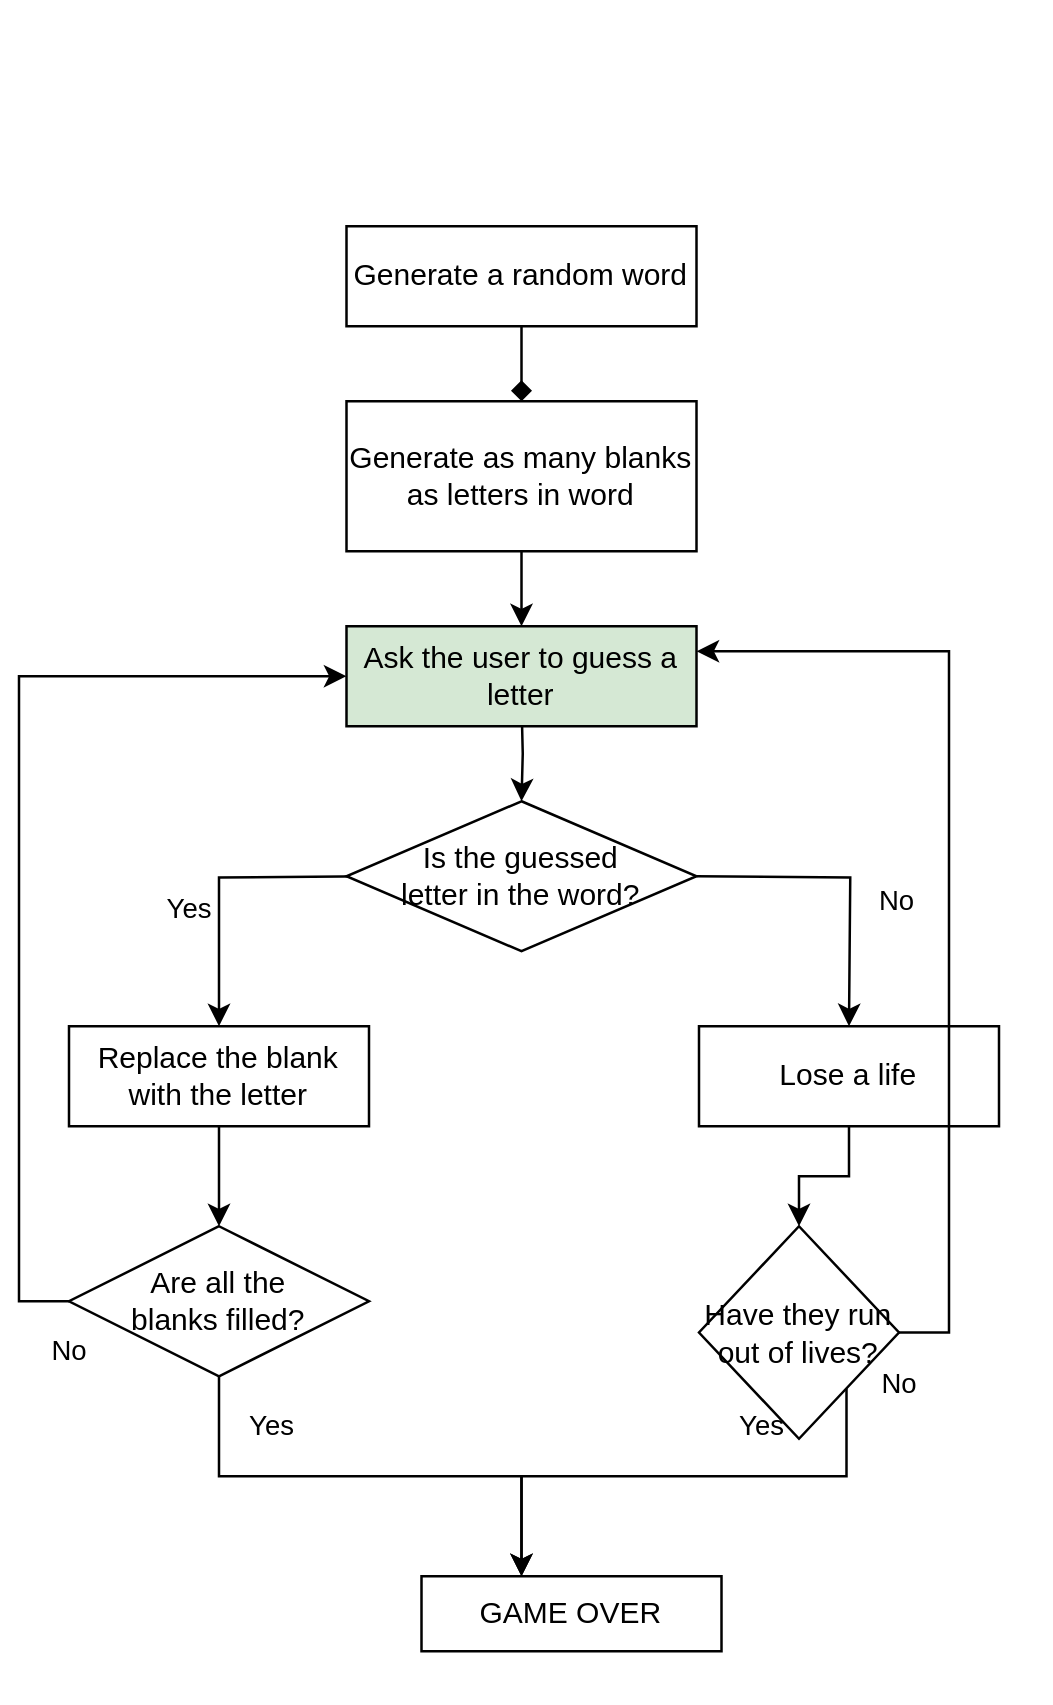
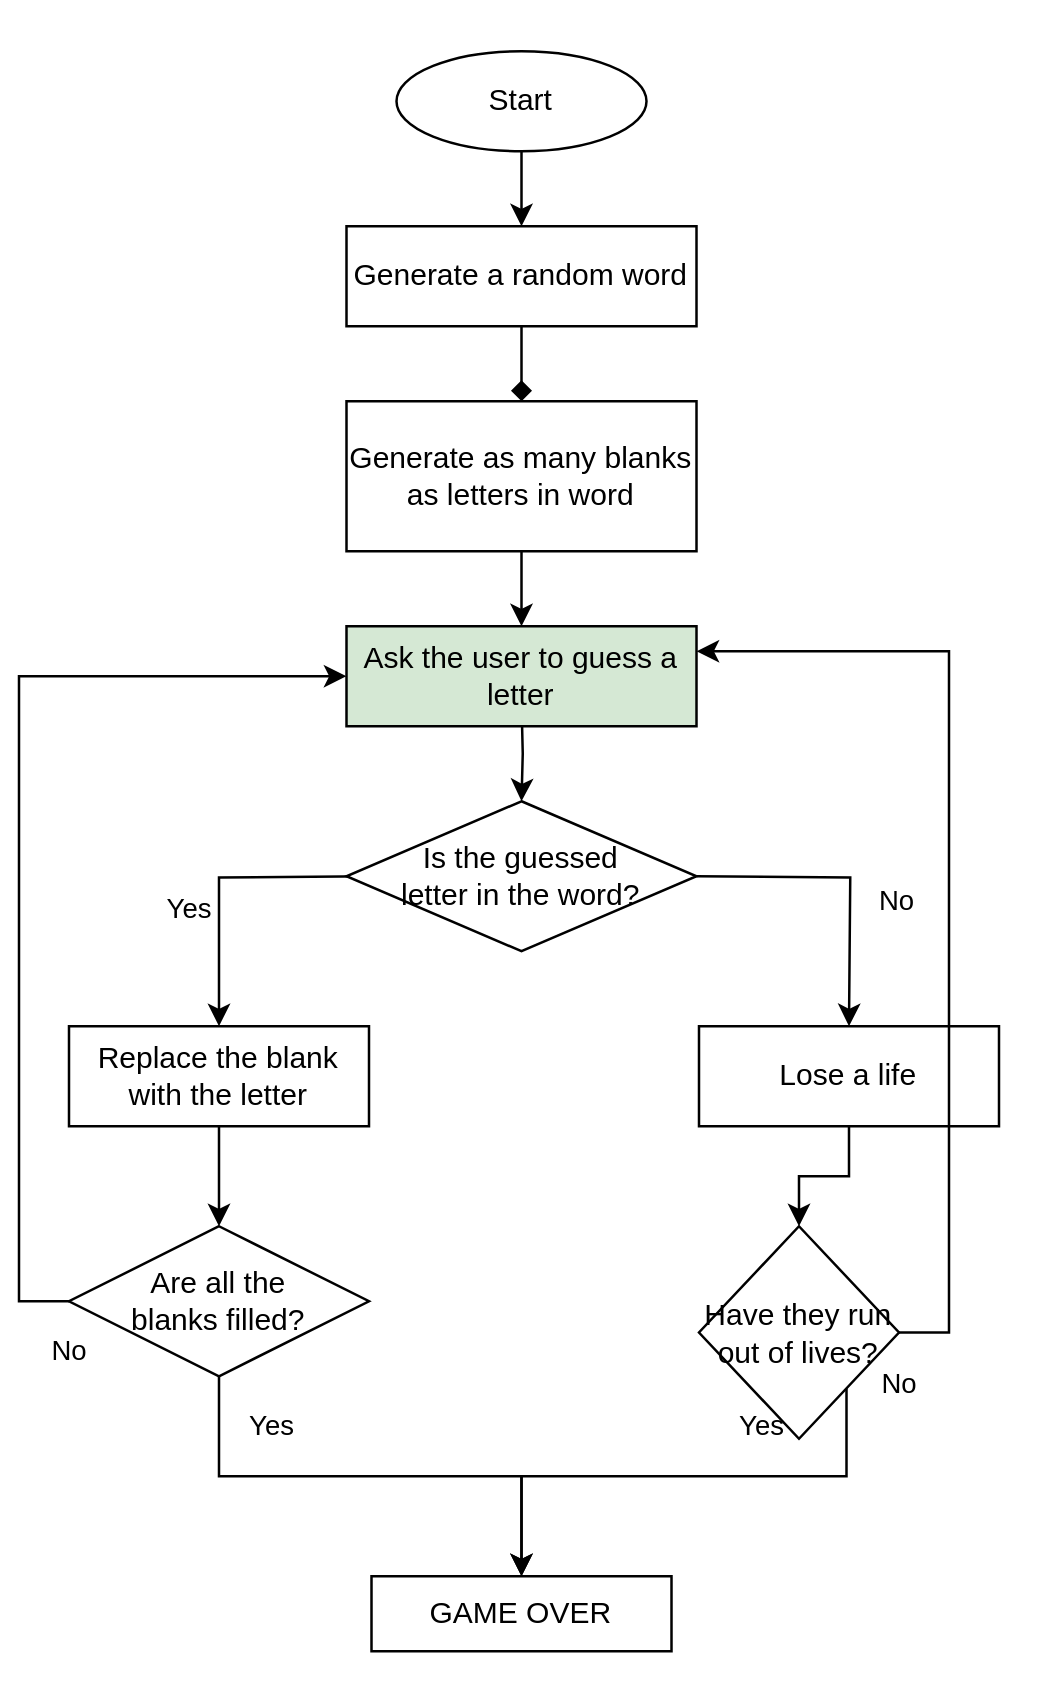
none -> (521, 101)
none -> (521, 197)
(571, 1614) -> (521, 1614)
